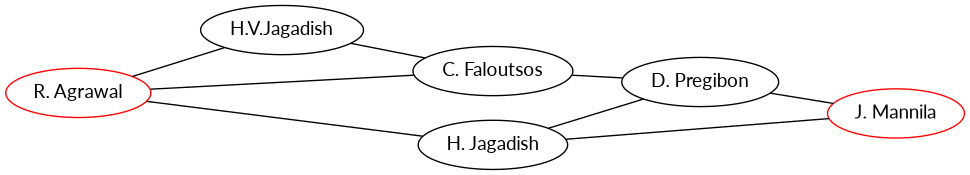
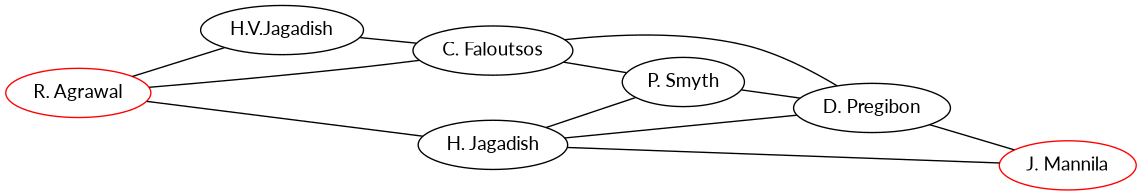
none -> (683, 82)
